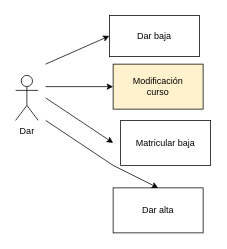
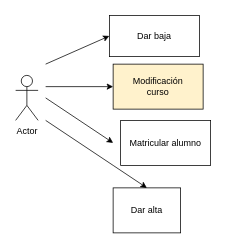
(27, 131) -> (27, 131)
(165, 143) -> (165, 143)
(158, 210) -> (147, 210)
